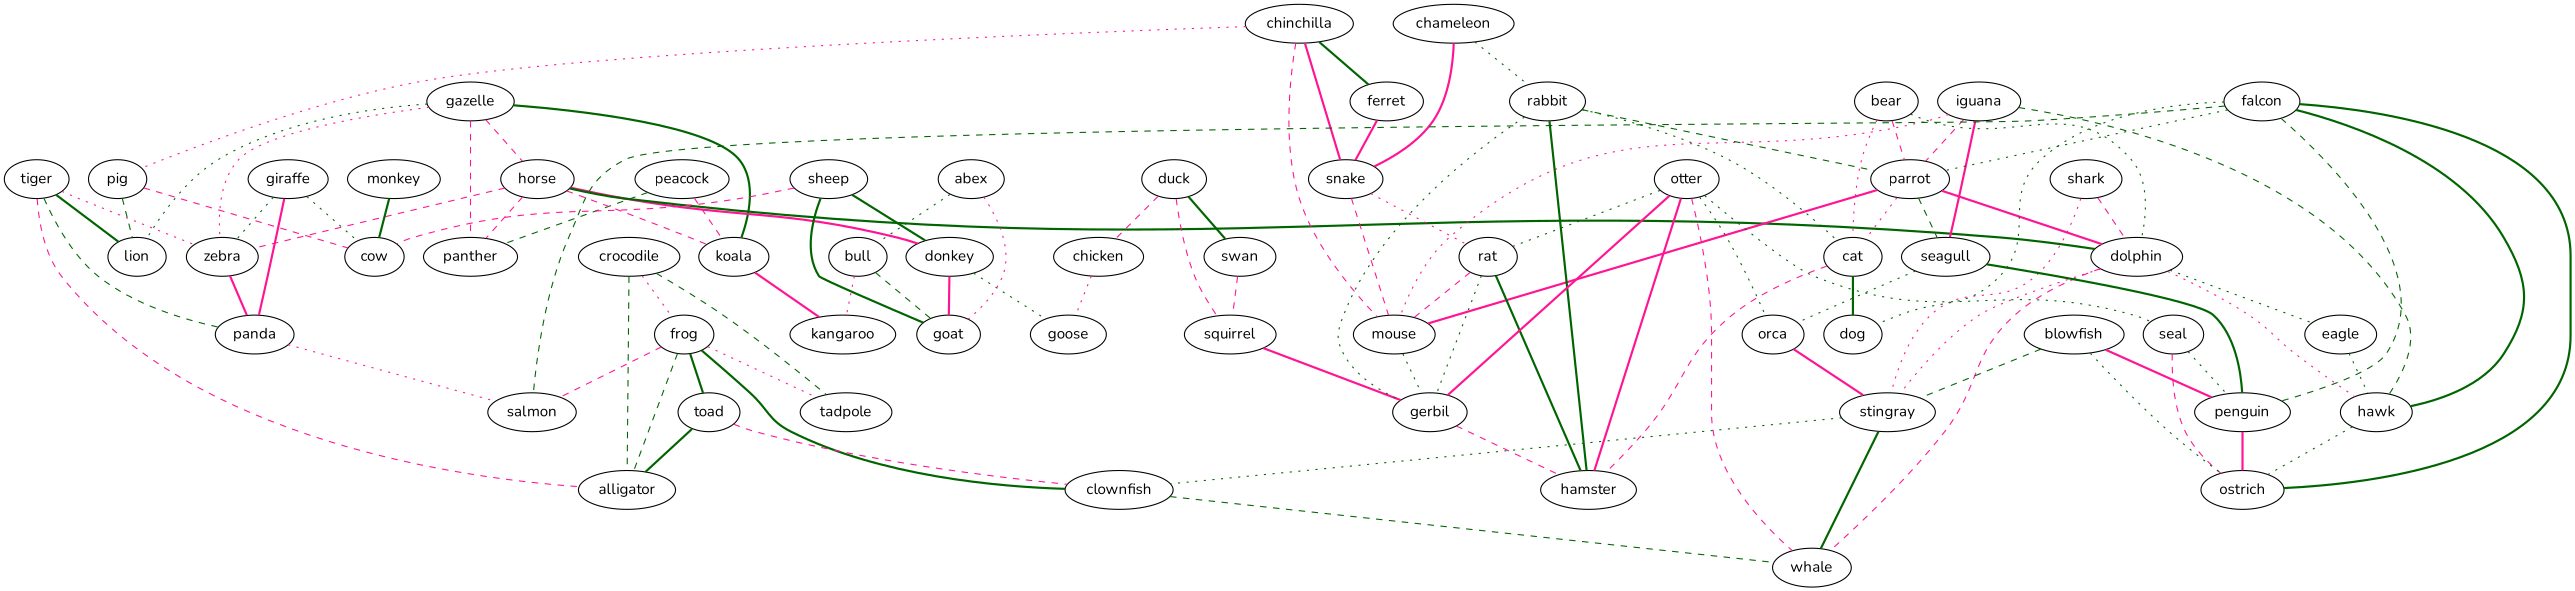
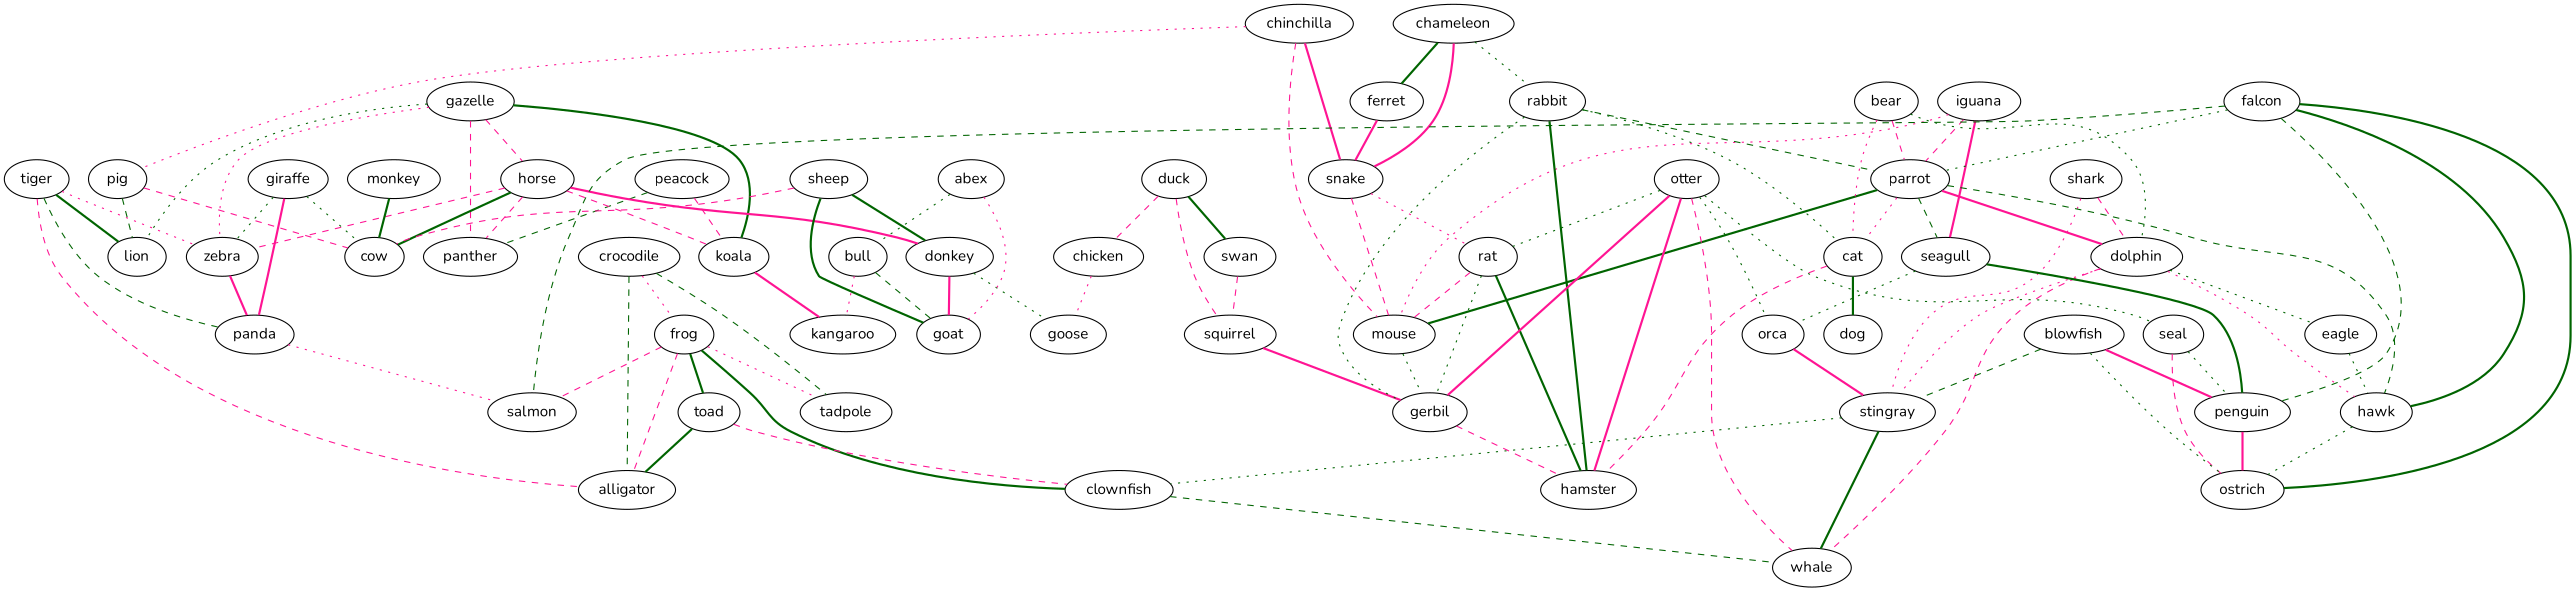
(1344, 63) -> (1420, 63)
(2023, 186) -> none
(2273, 190) -> (2215, 243)
(1332, 226) -> (454, 218)
(1653, 257) -> (1653, 257)
(656, 412) -> (656, 412)
